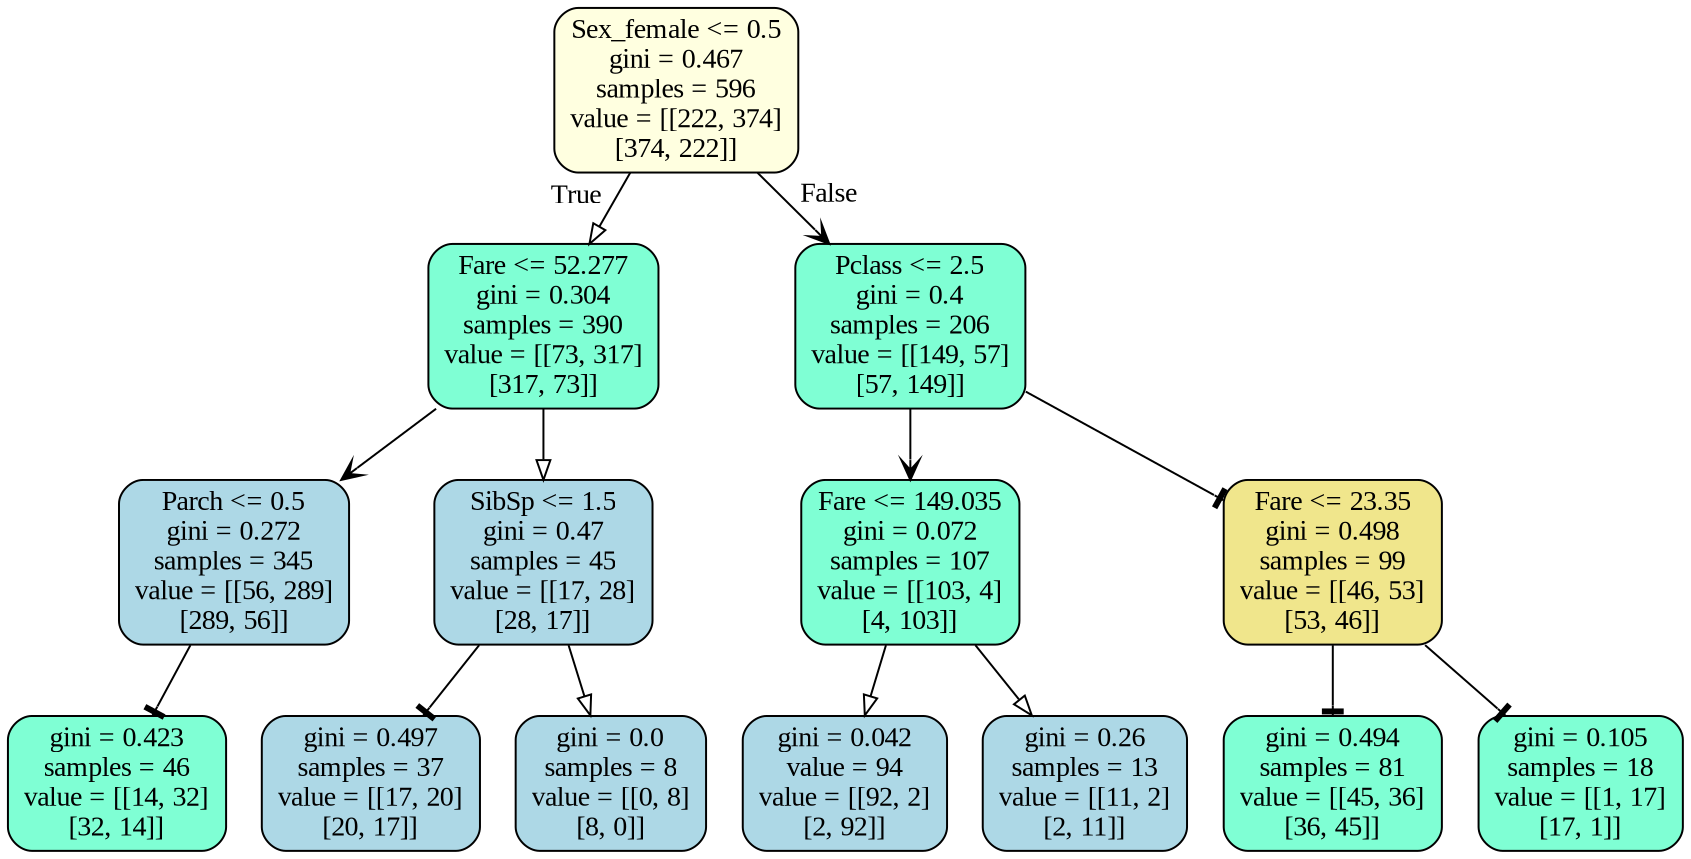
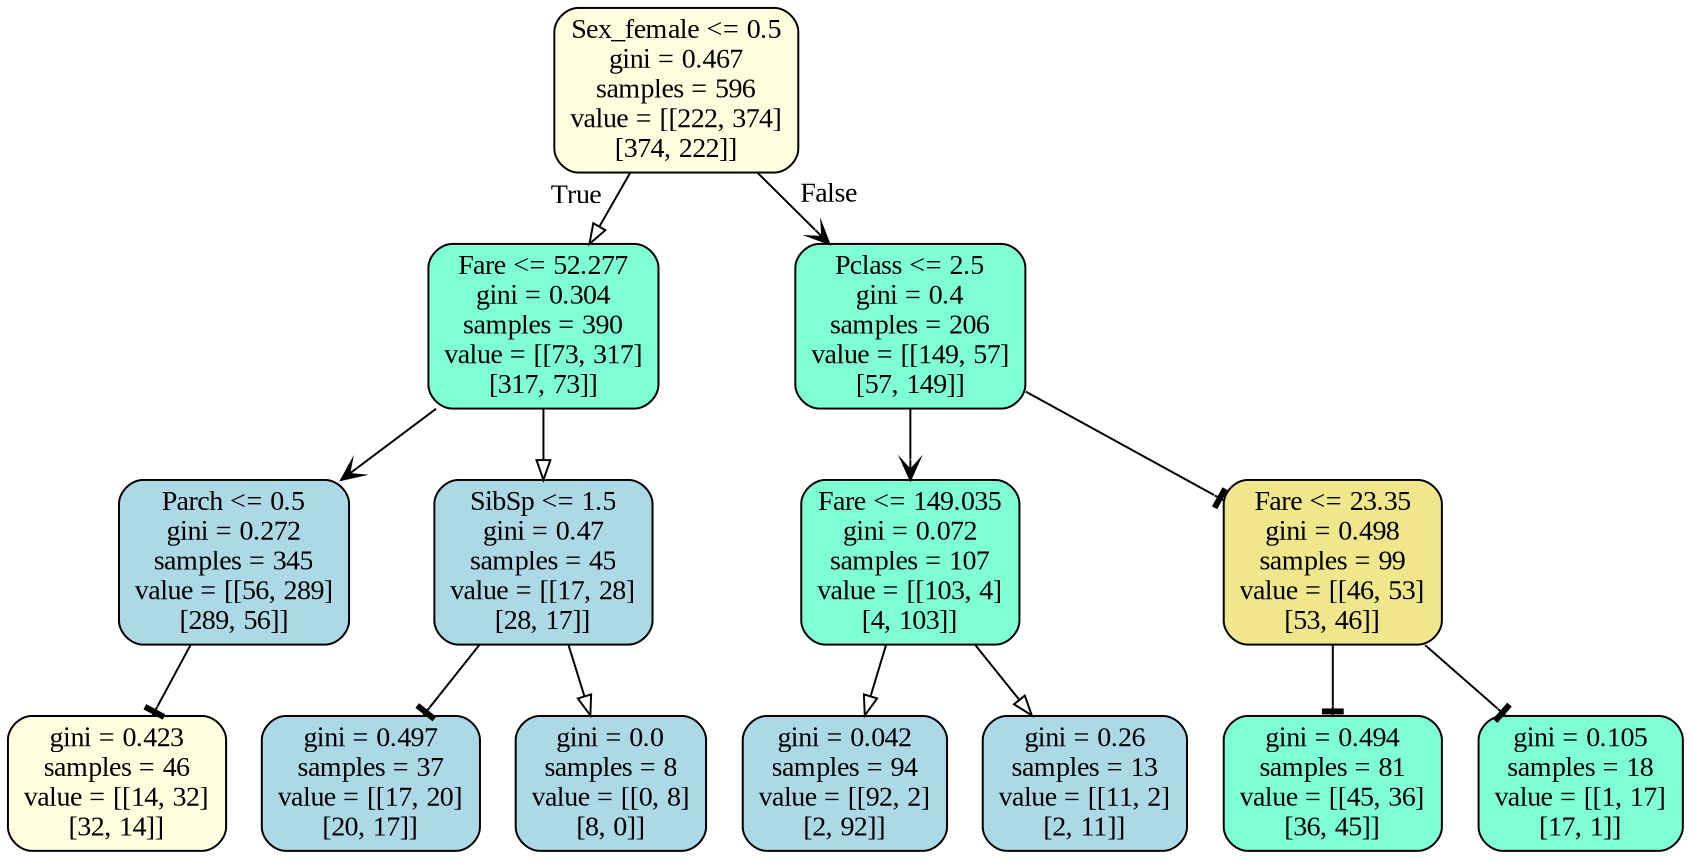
(117, 783) -> (117, 783)
(845, 783) -> (845, 783)
